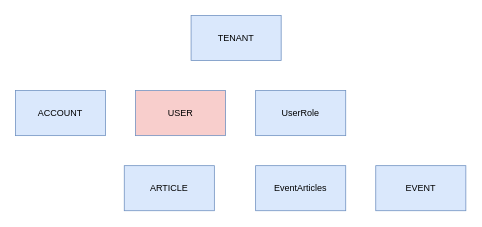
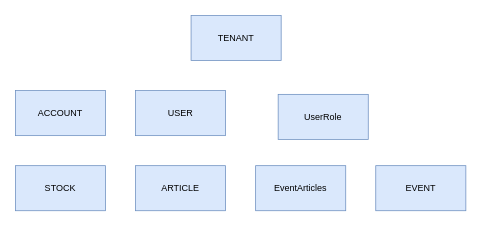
(180, 113) -> (180, 113)
(300, 113) -> (323, 117)
none -> (60, 188)
(169, 188) -> (180, 188)
